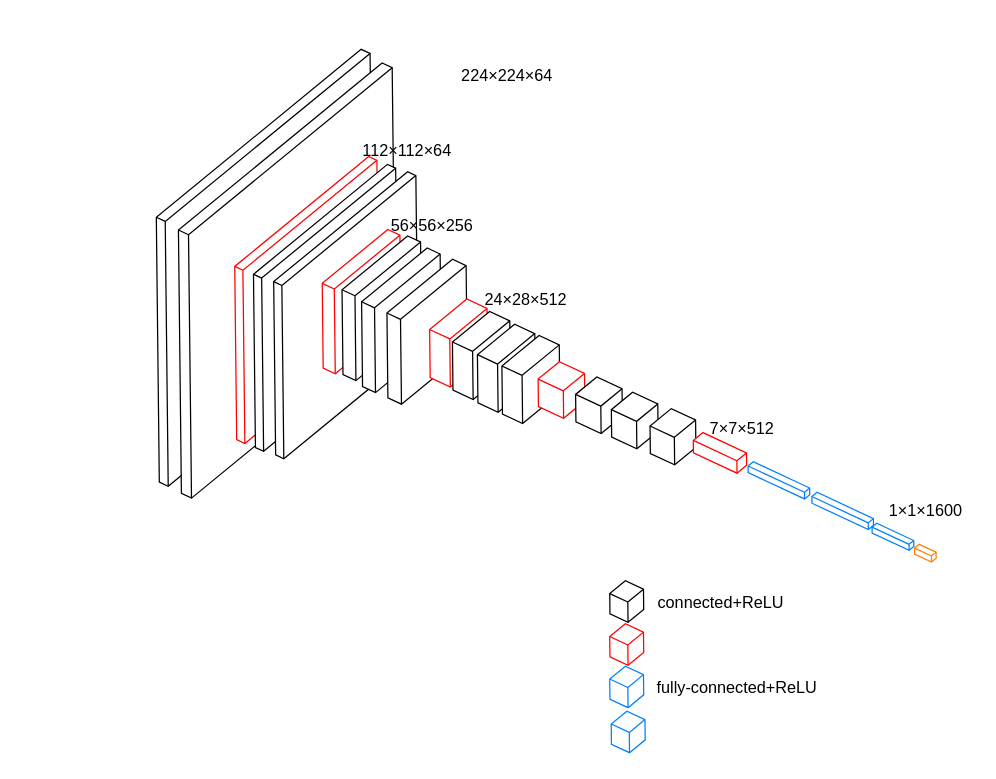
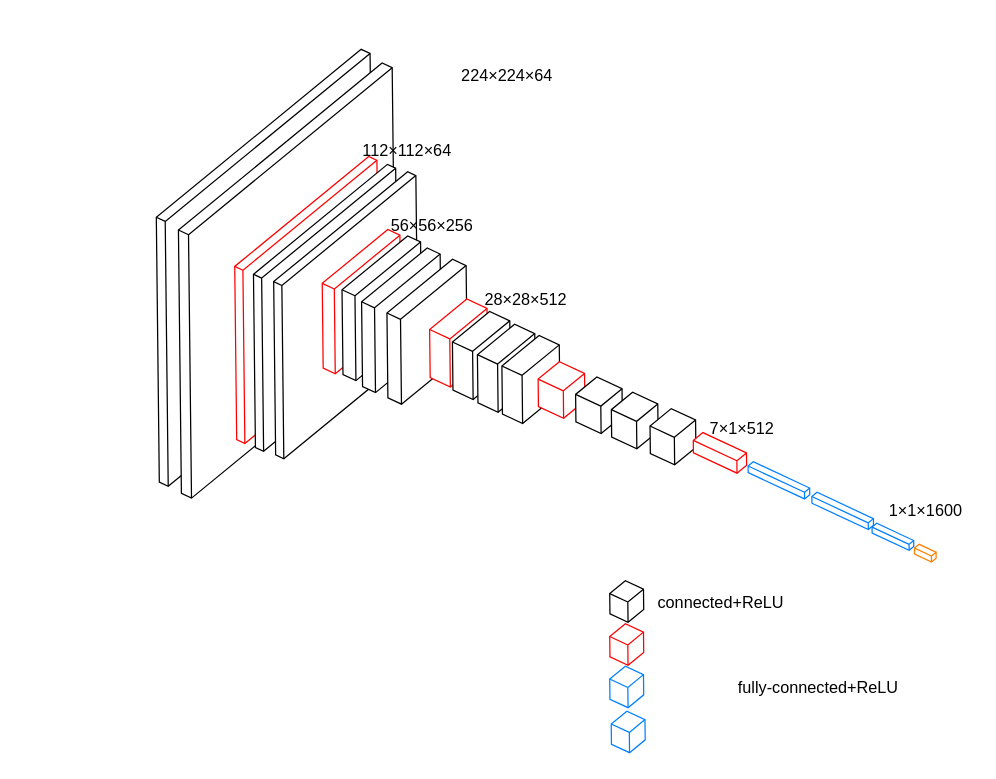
(526, 299) -> (526, 299)
(743, 428) -> (743, 428)
(737, 687) -> (818, 687)
